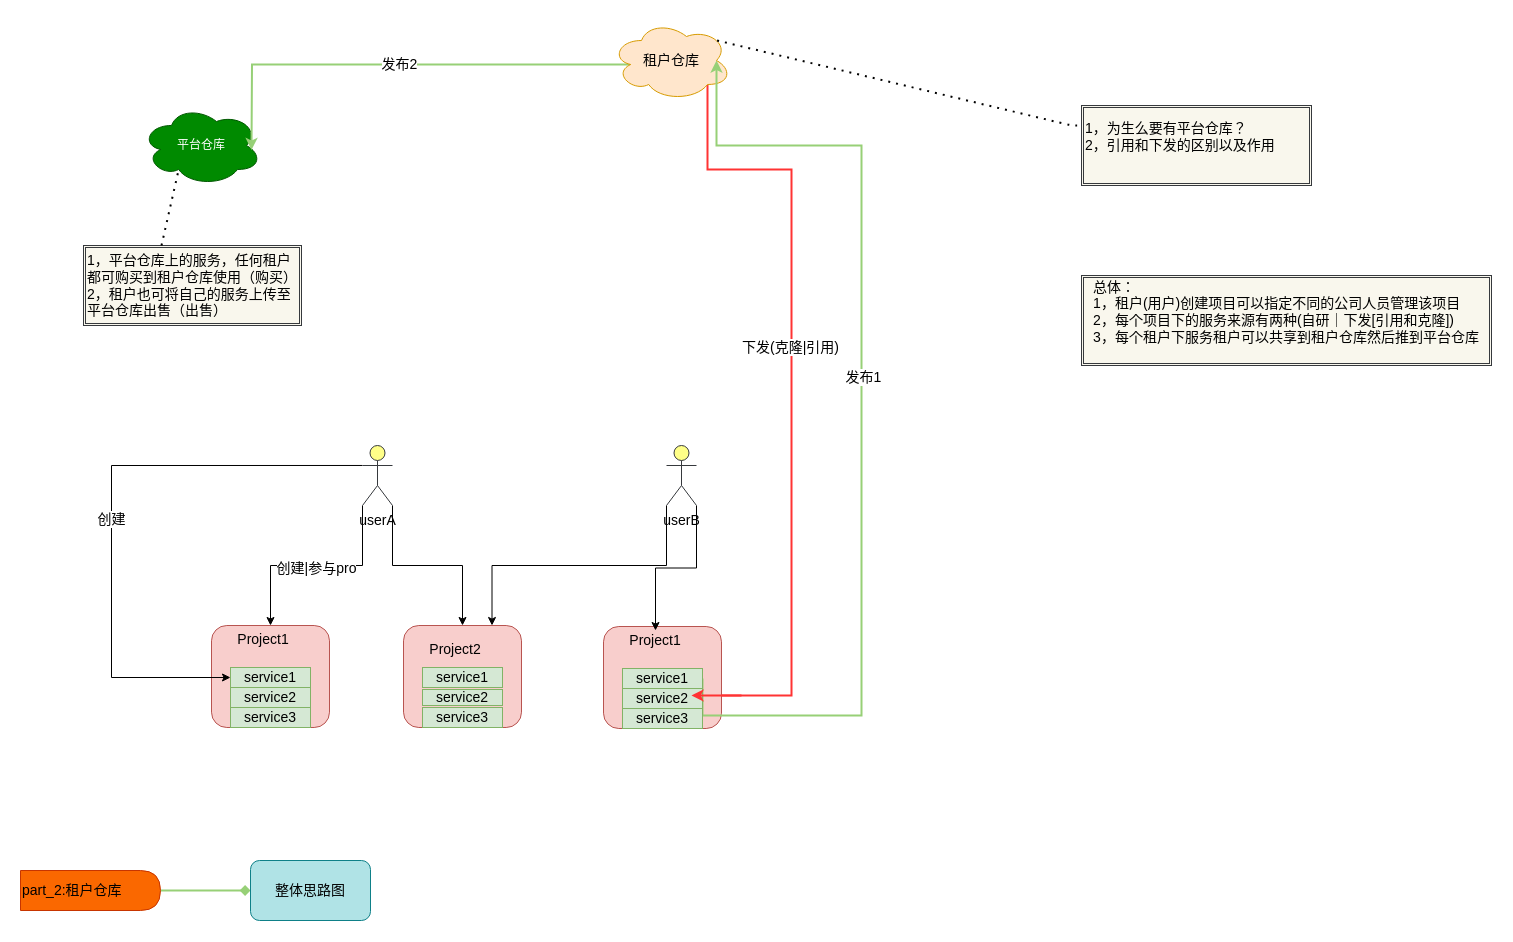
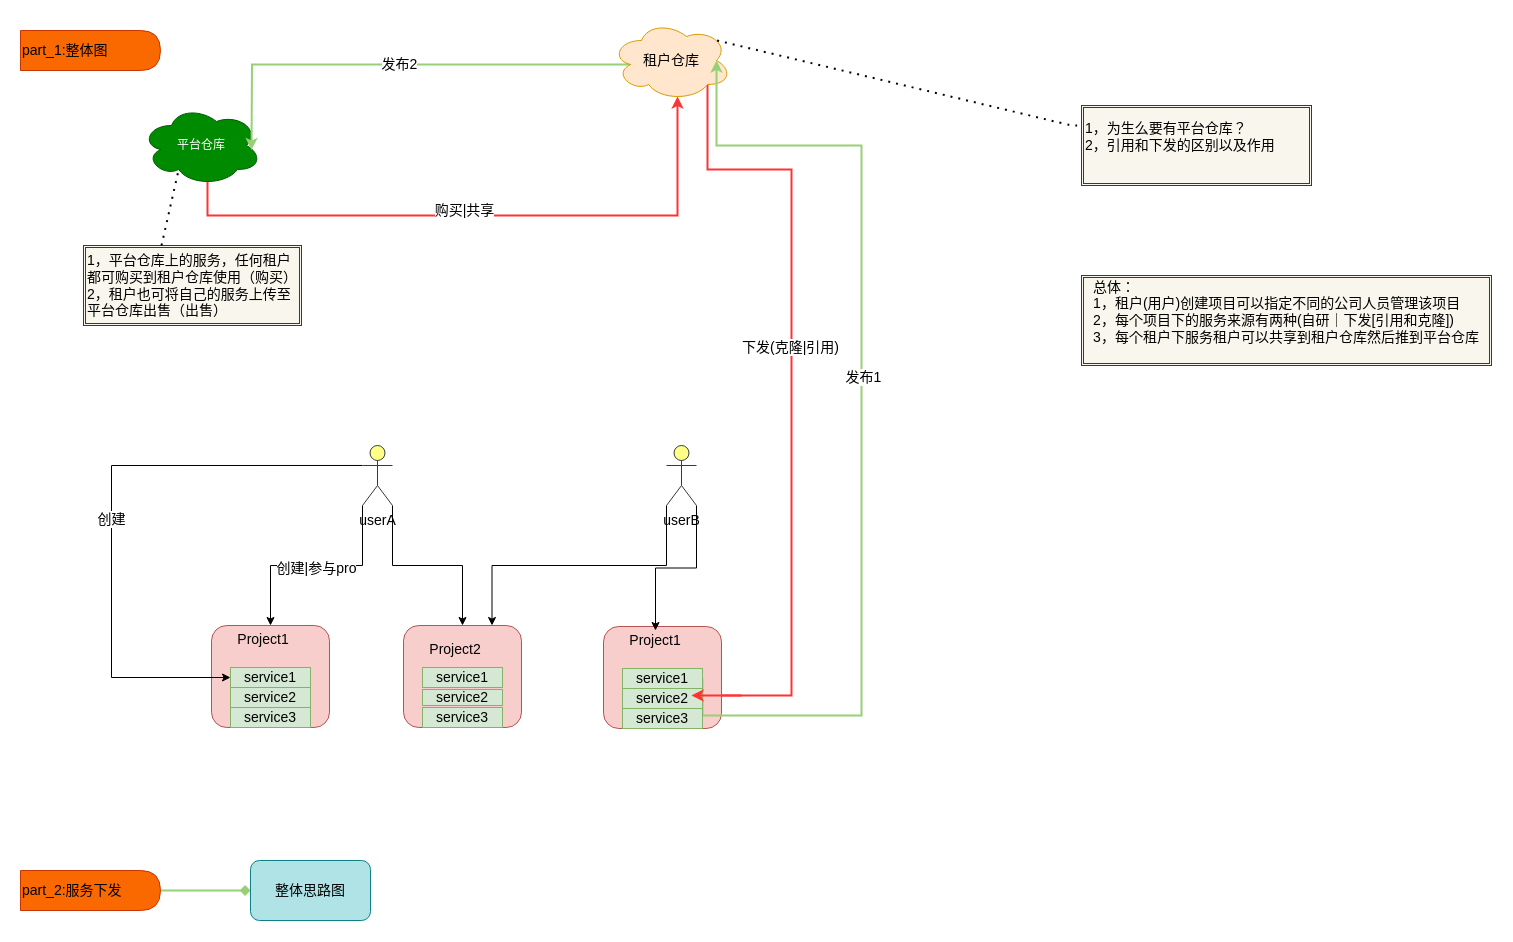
none -> (91, 51)
none -> (481, 216)
(76, 891) -> (76, 891)
